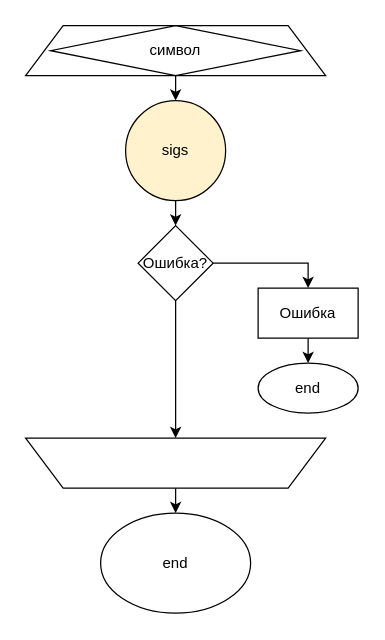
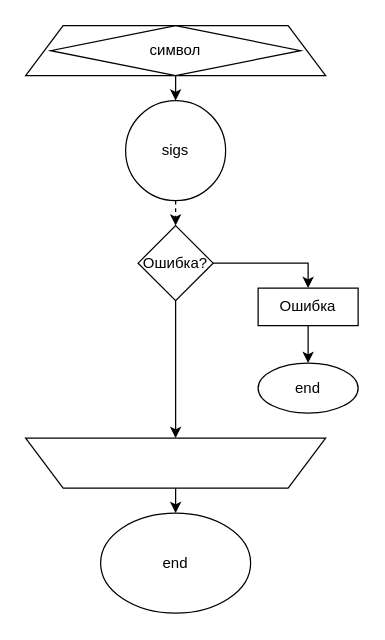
(176, 151) -> (176, 151)
(176, 210) -> (176, 210)
(308, 313) -> (308, 307)
